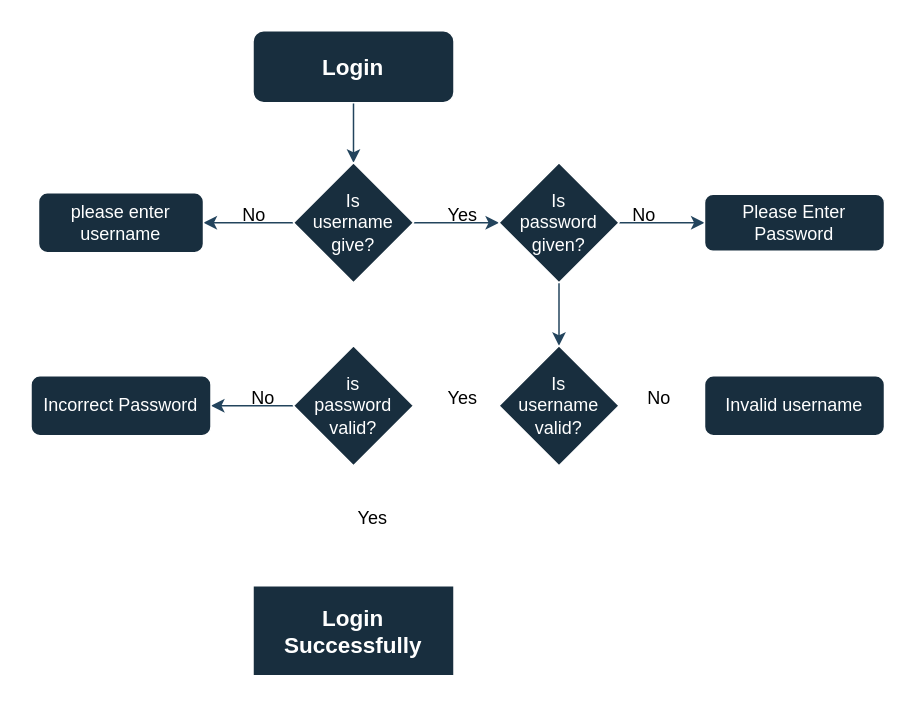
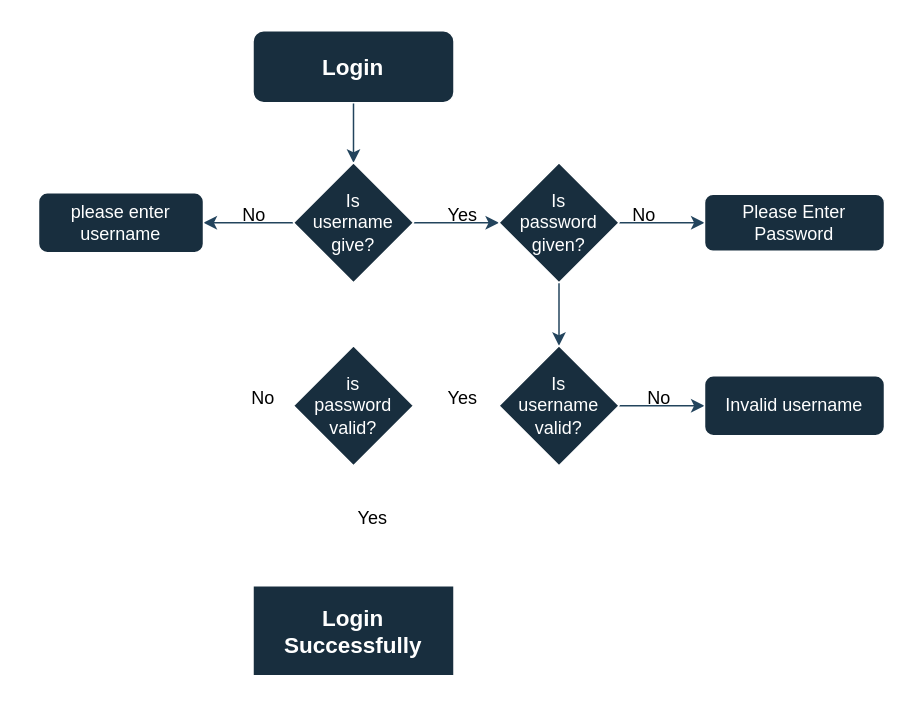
(121, 406) -> none
(257, 406) -> none
none -> (656, 406)
